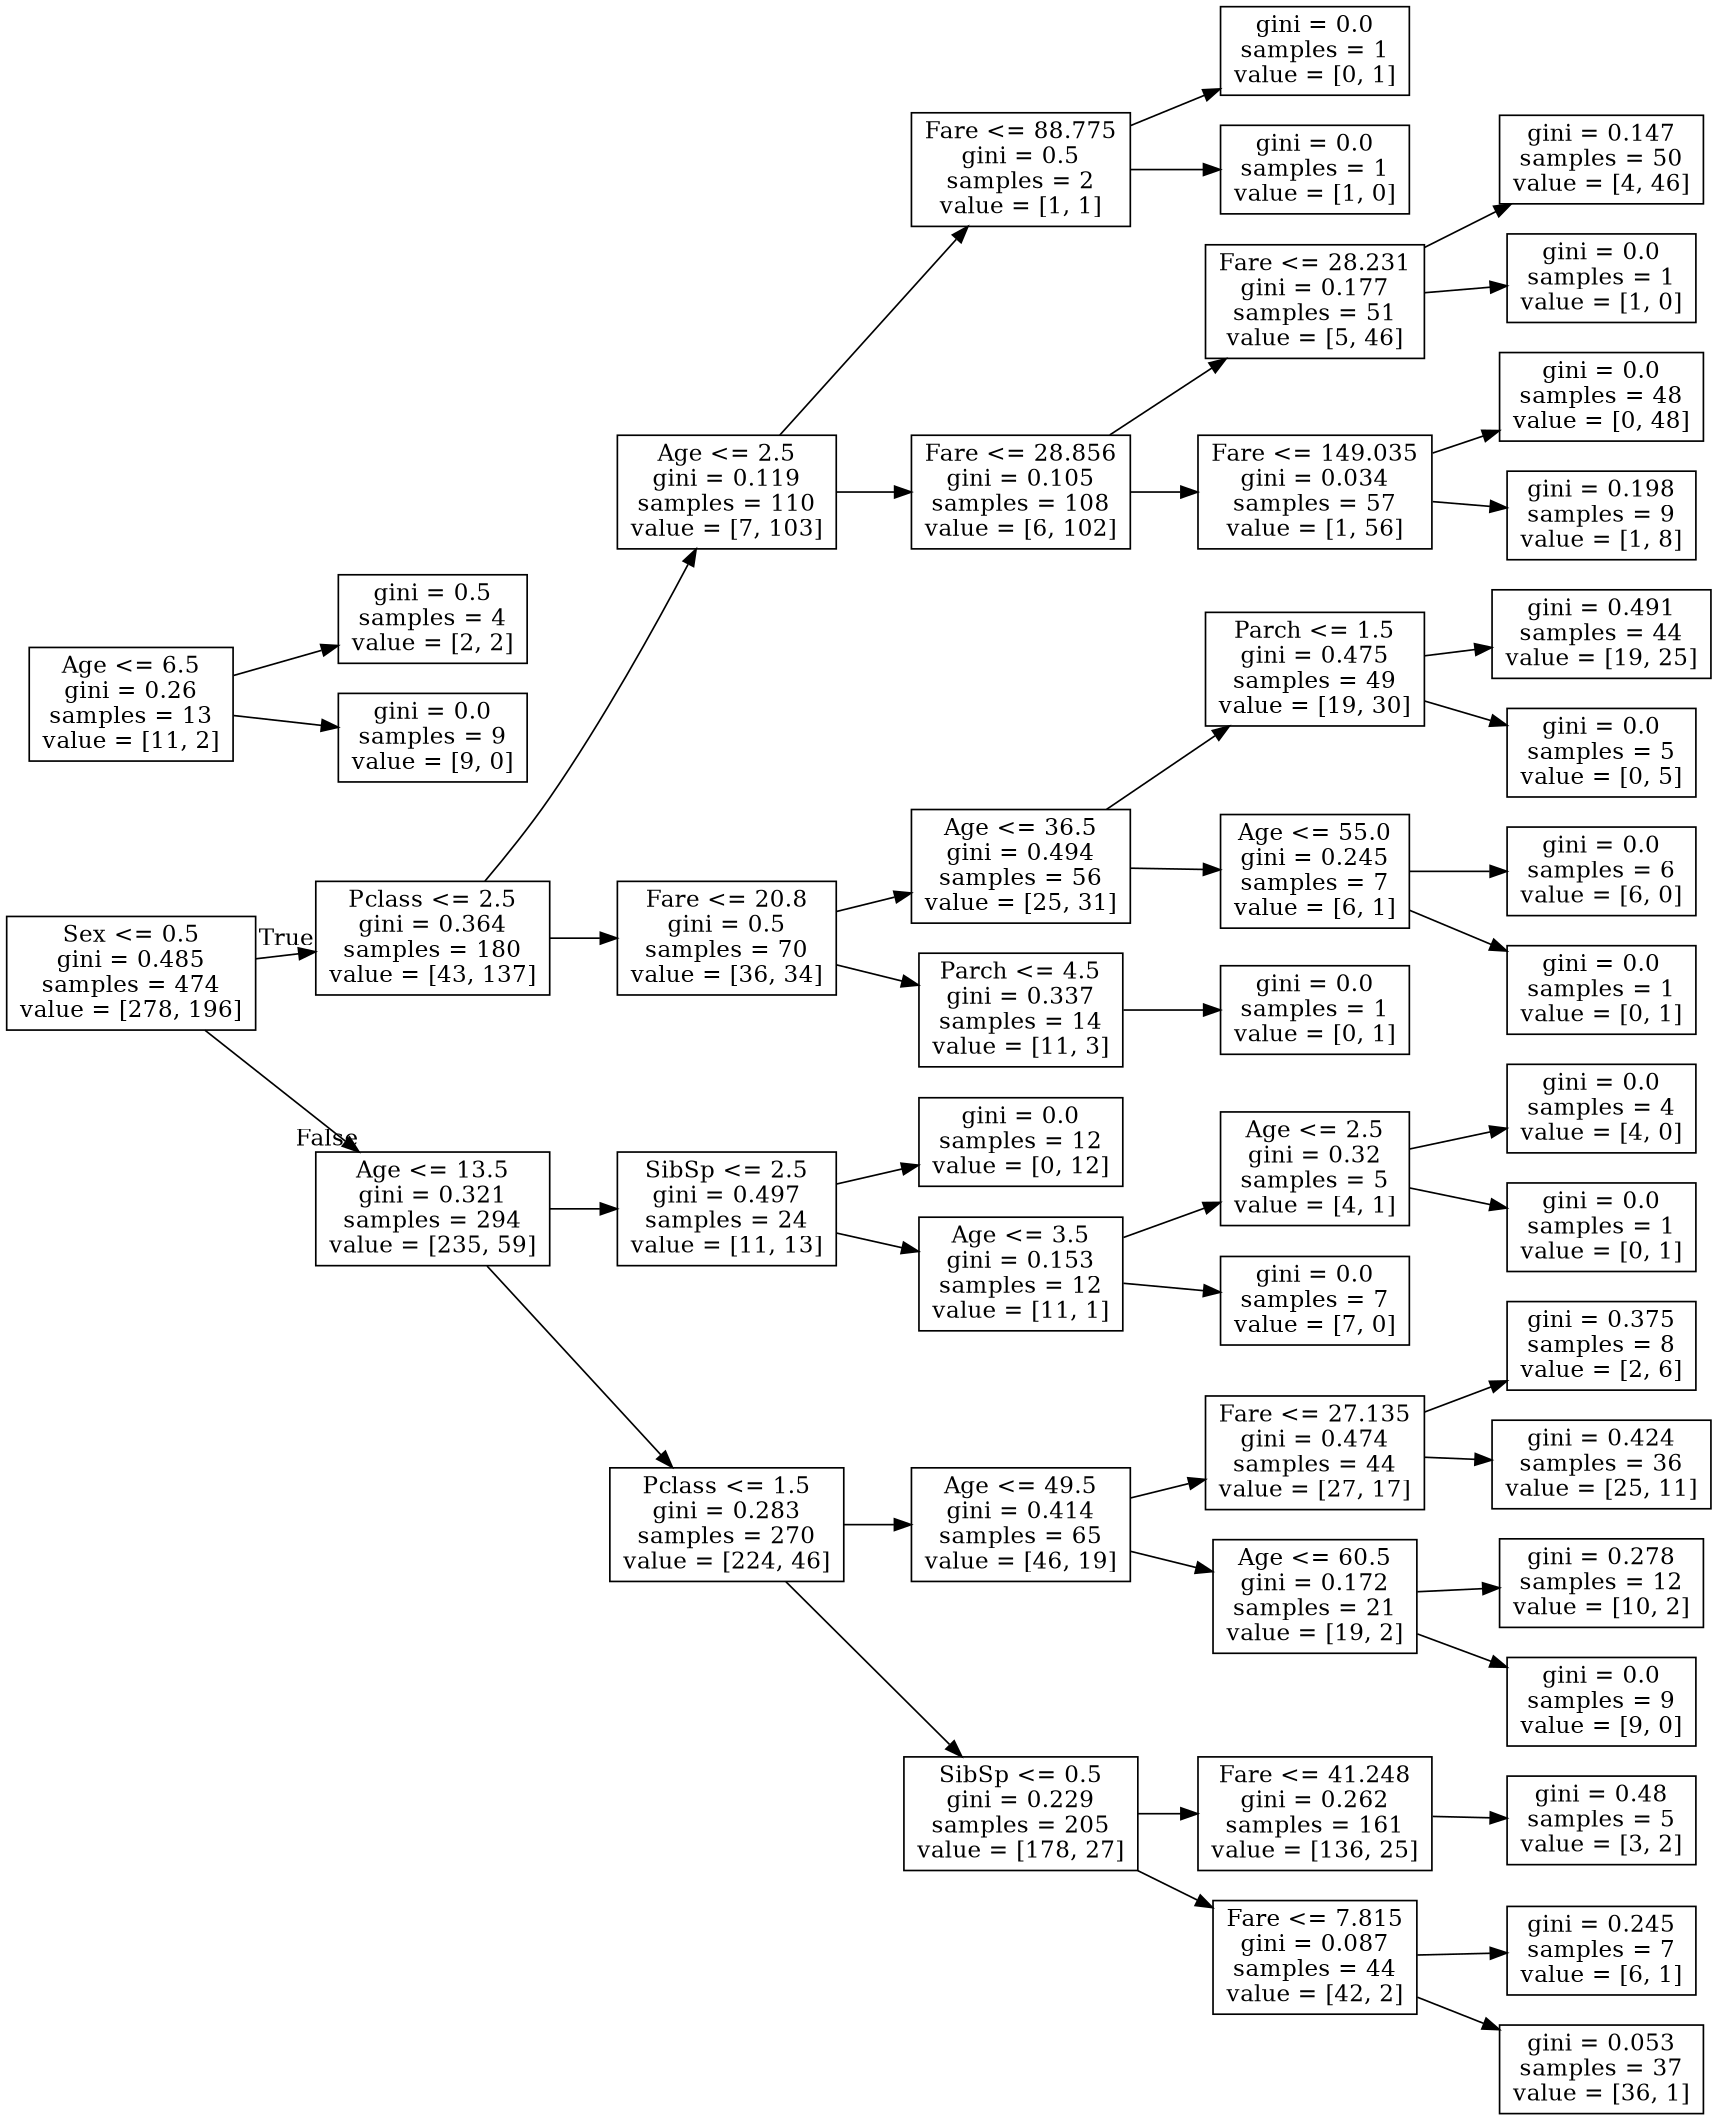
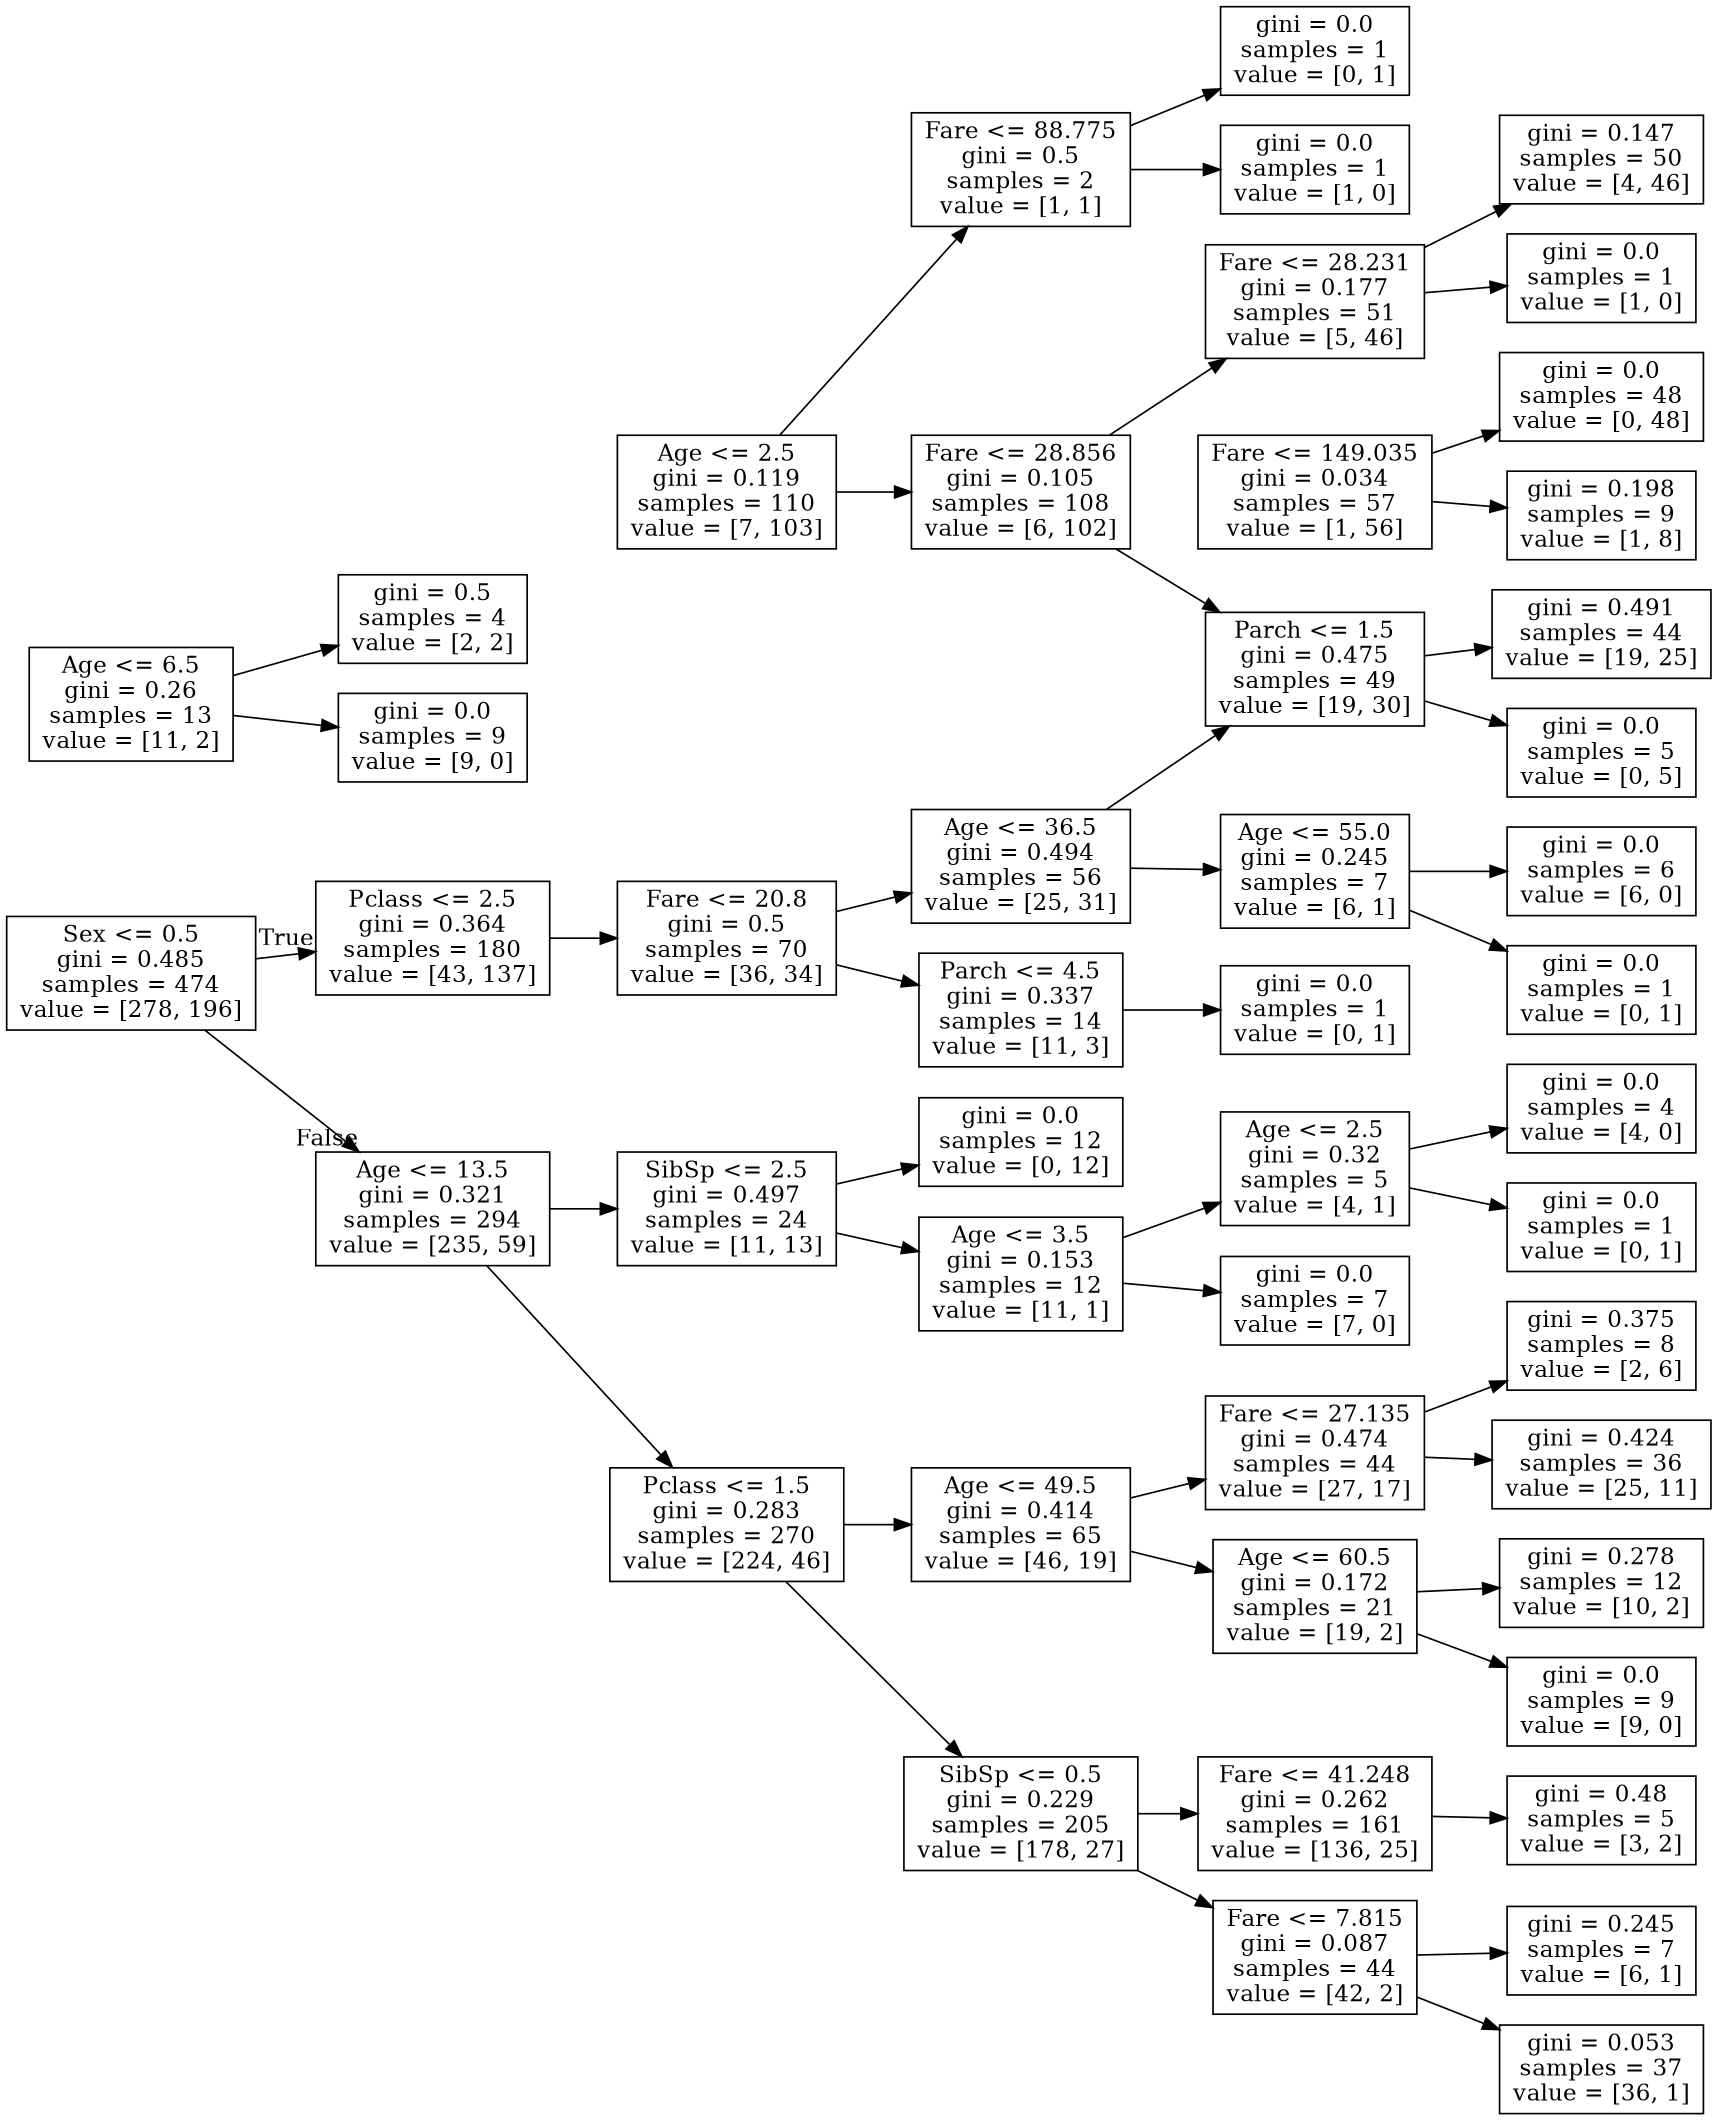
(1156, 492) -> (1160, 576)
(595, 728) -> none
